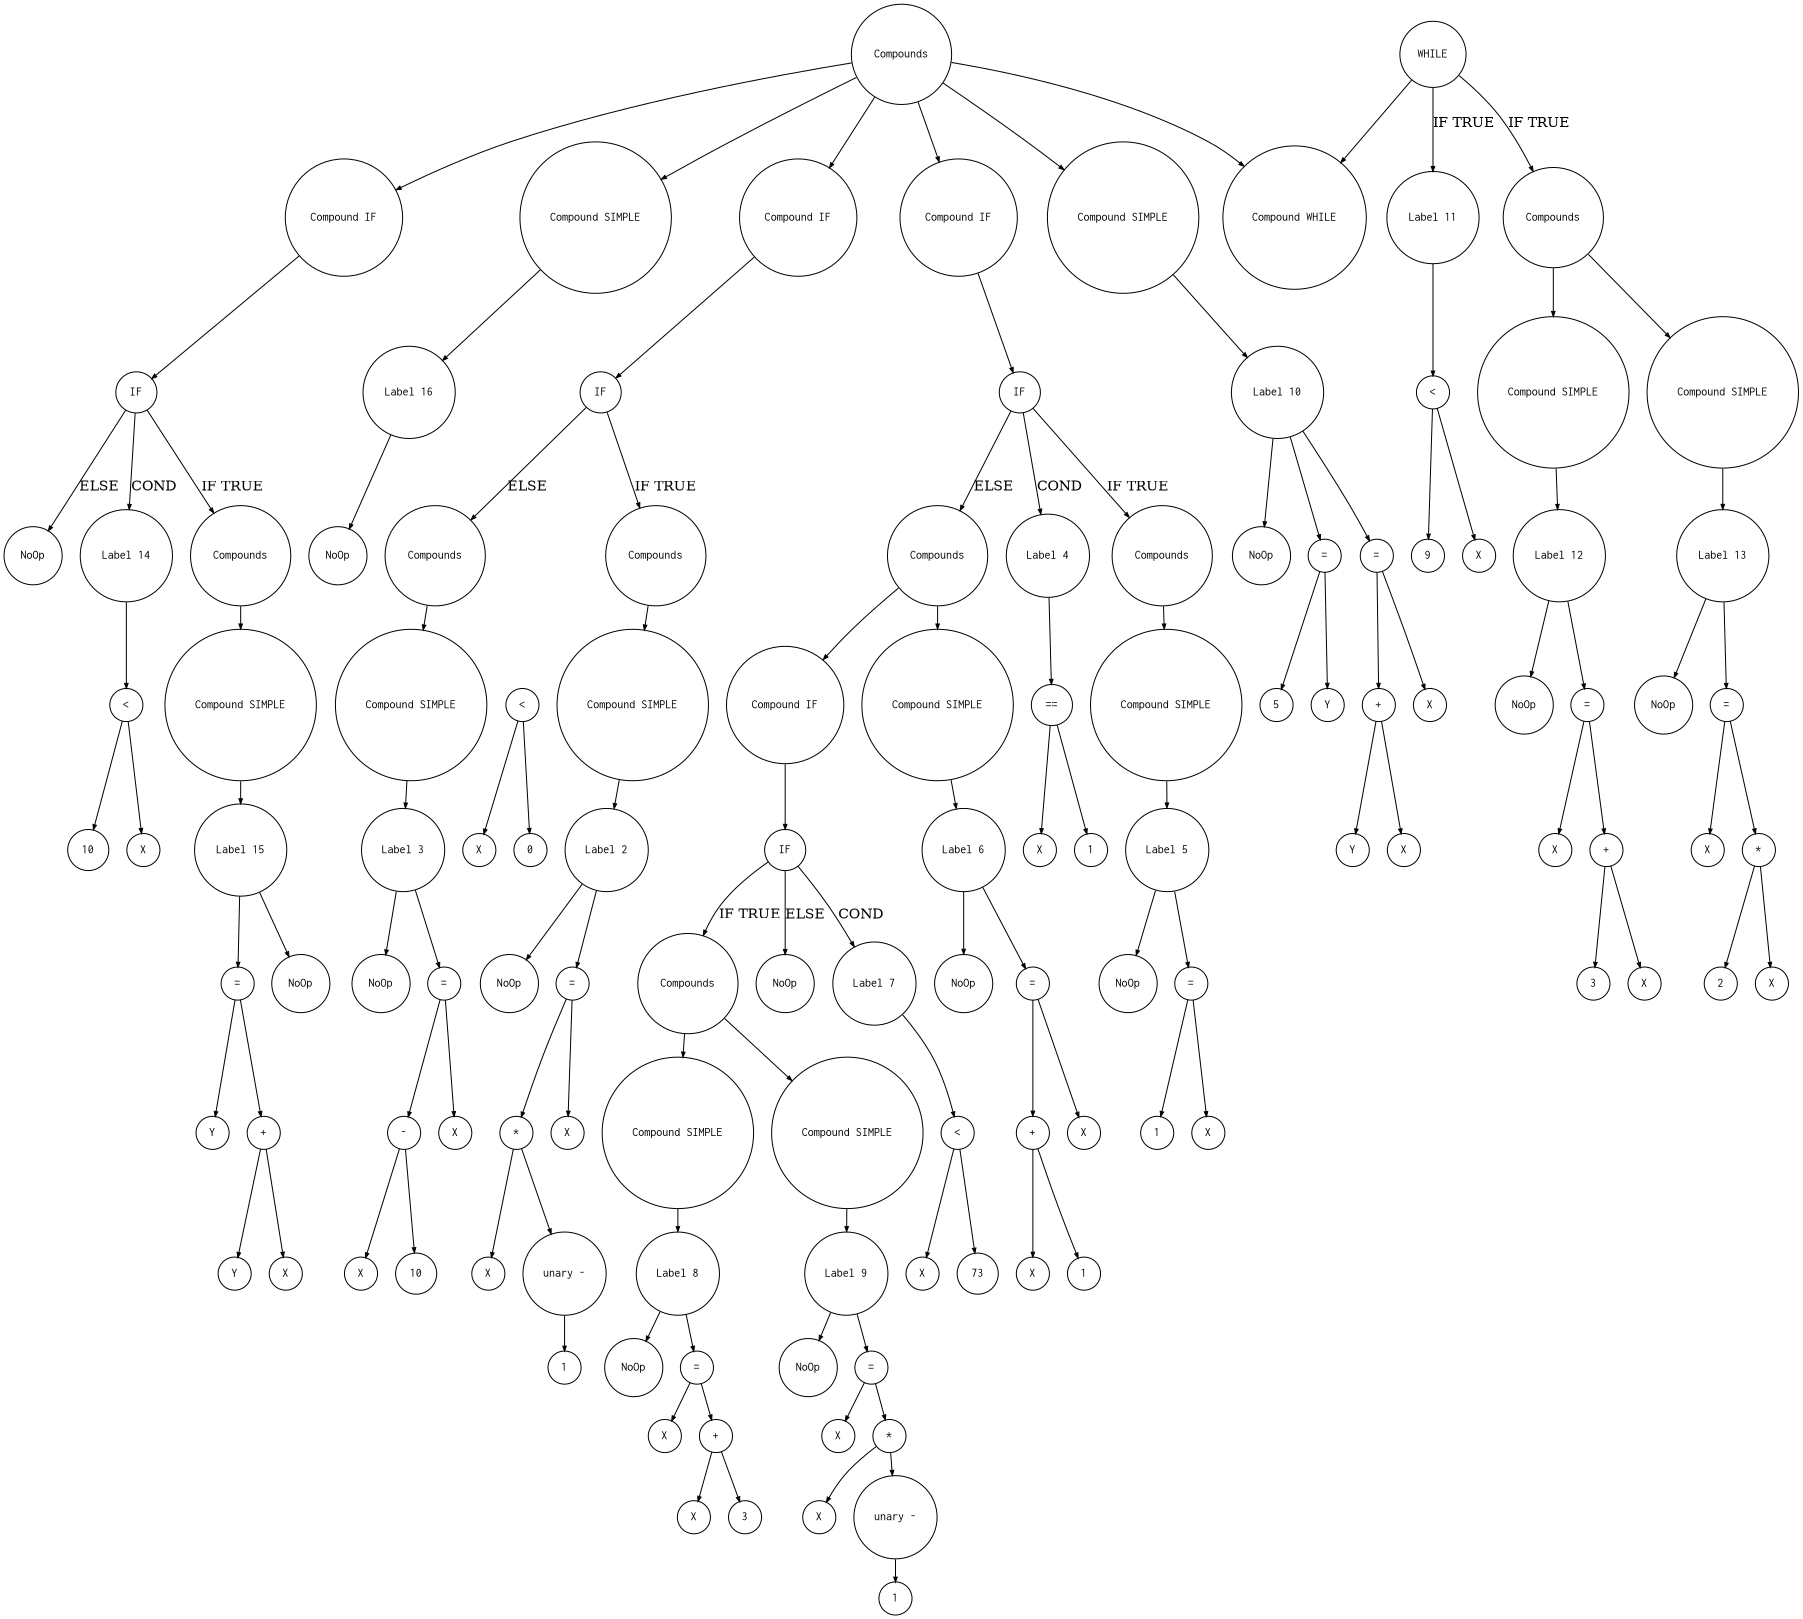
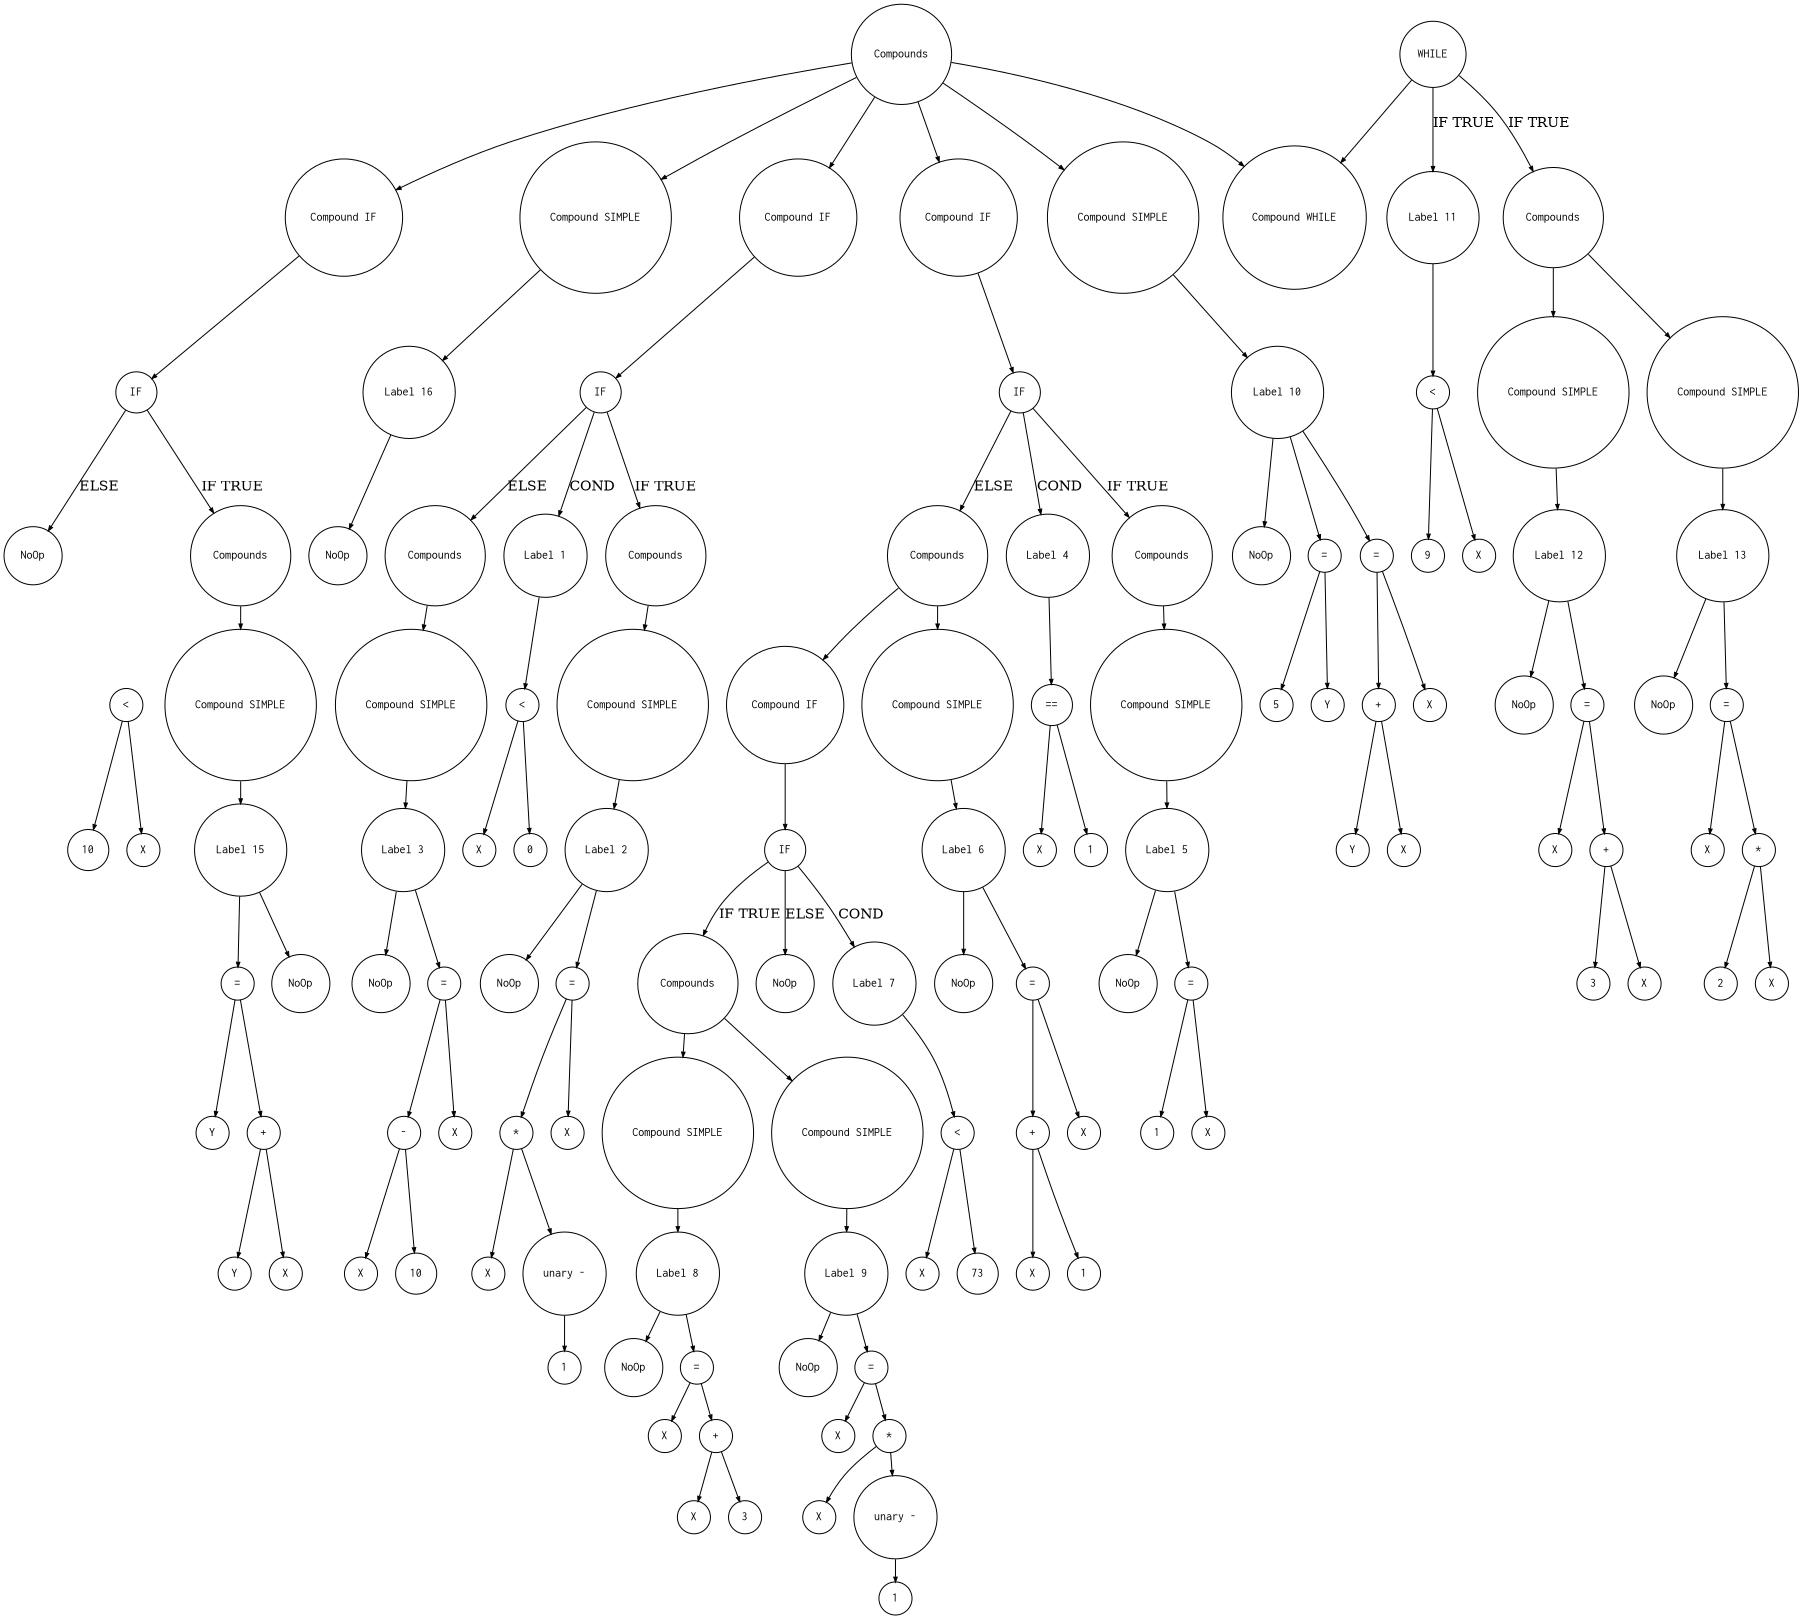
(126, 556) -> none
none -> (546, 556)
